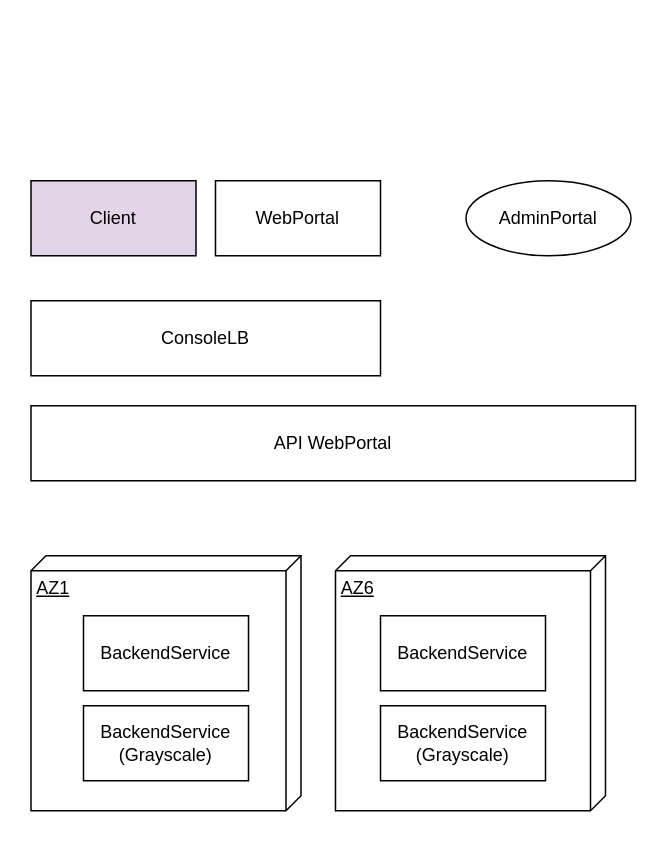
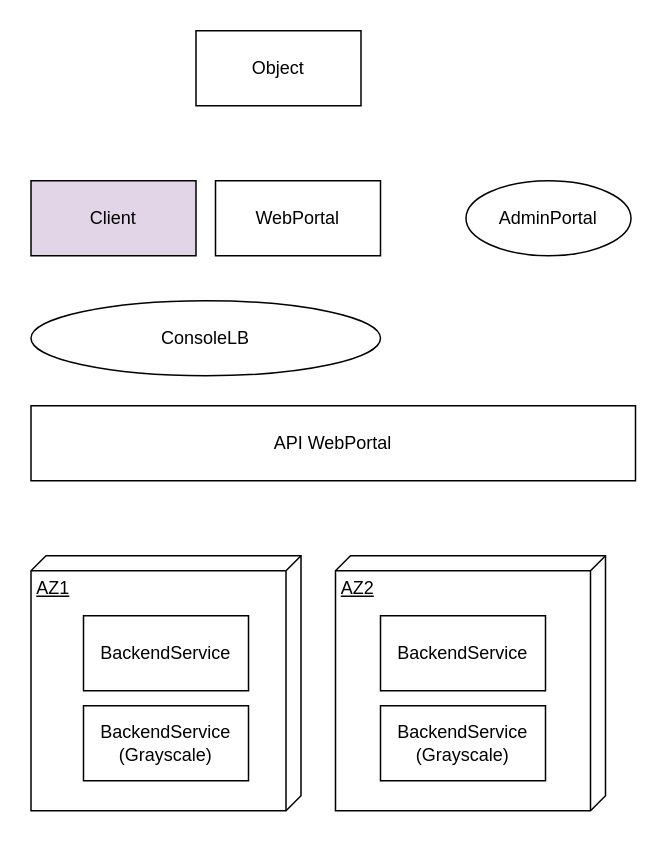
none -> (278, 68)
(206, 338) -> (206, 338)
(356, 589) -> (356, 589)
